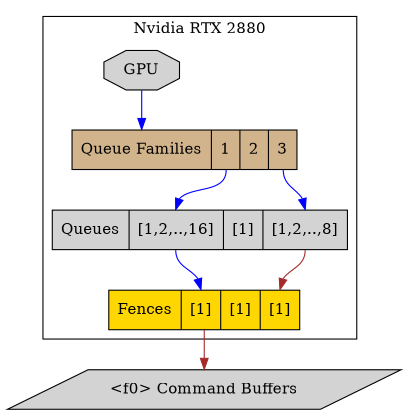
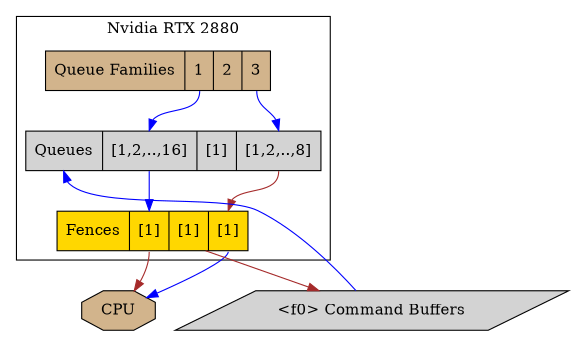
(142, 70) -> none
none -> (225, 204)
none -> (119, 311)
